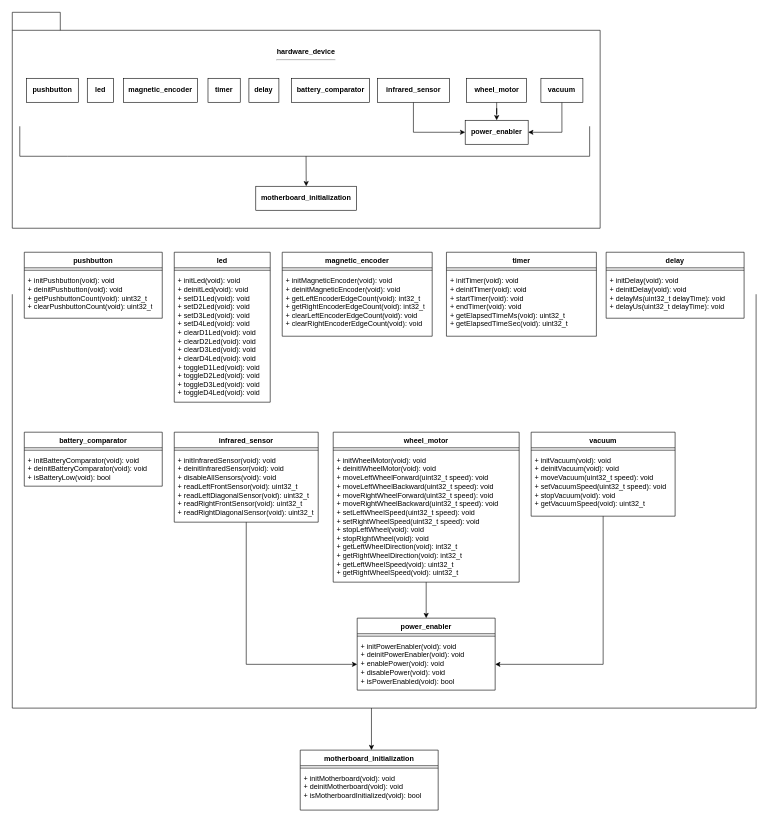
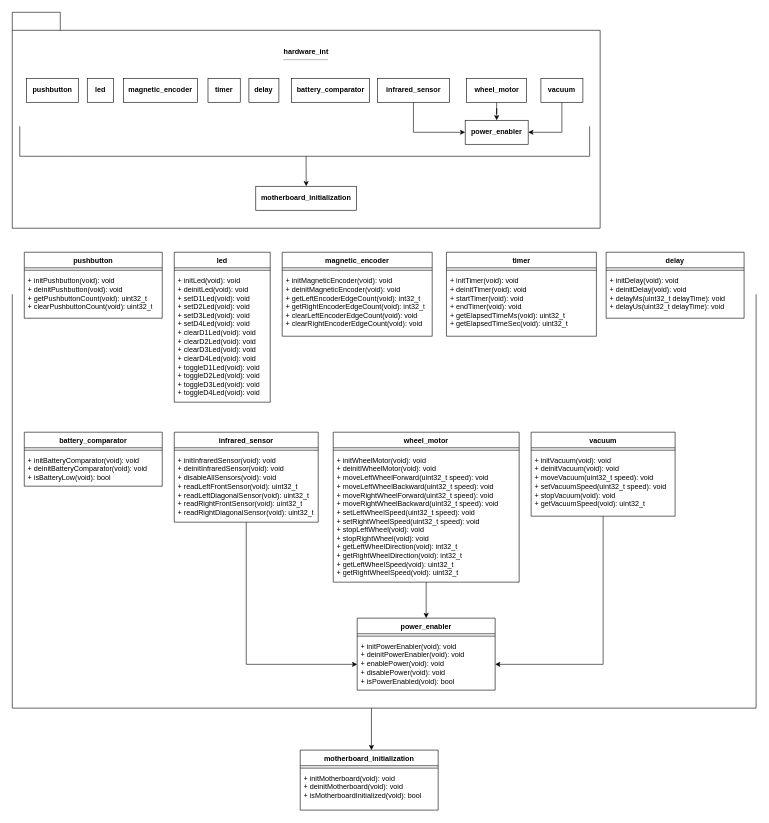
(306, 129) -> (306, 129)
